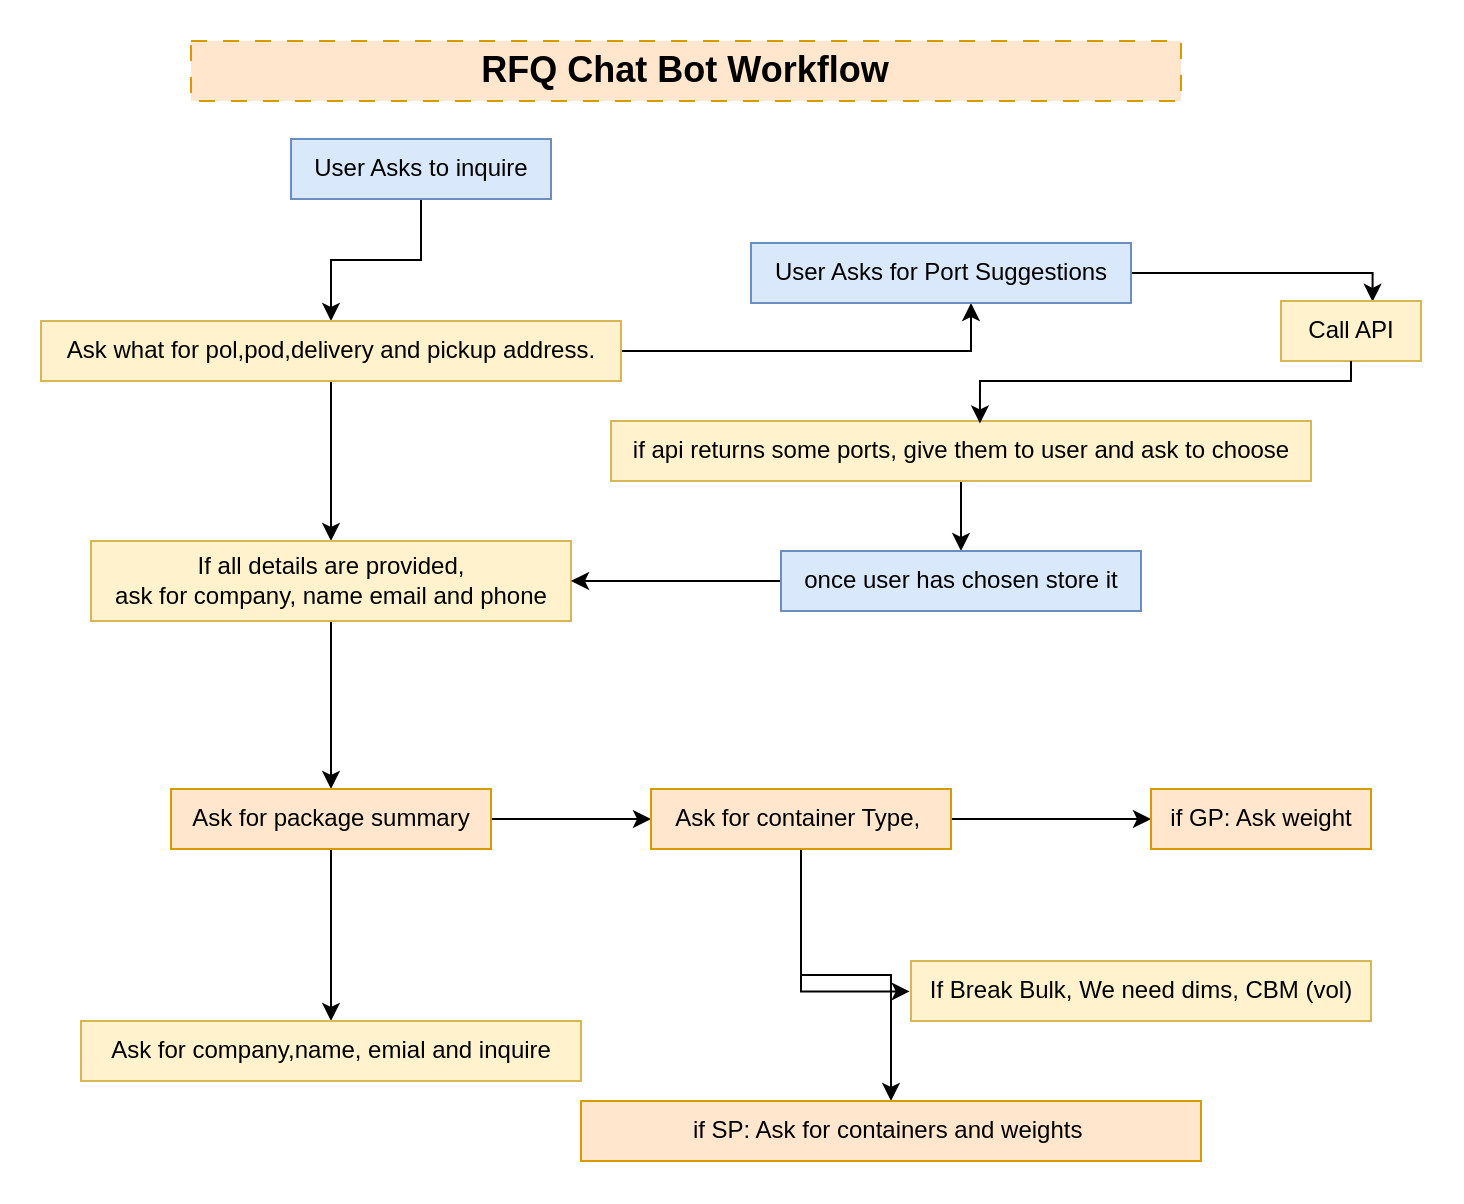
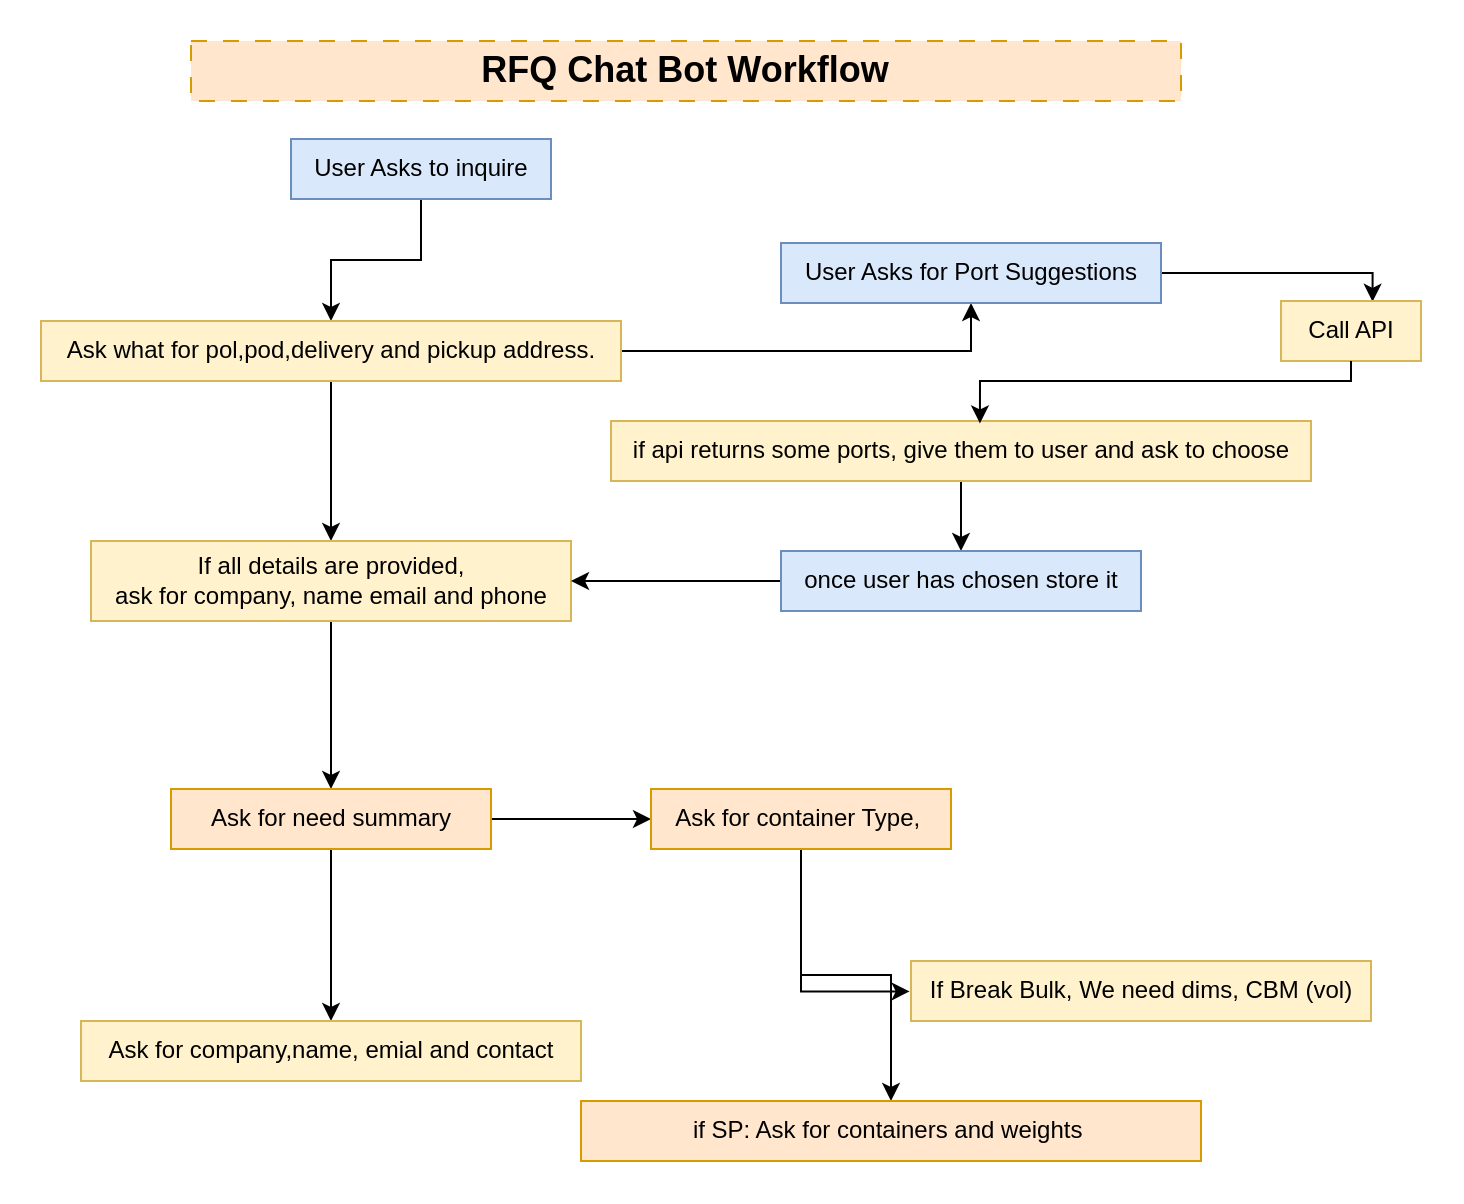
(941, 273) -> (971, 273)
(332, 819) -> (332, 819)
(1044, 819) -> none
(1261, 819) -> none
(332, 1051) -> (332, 1051)
